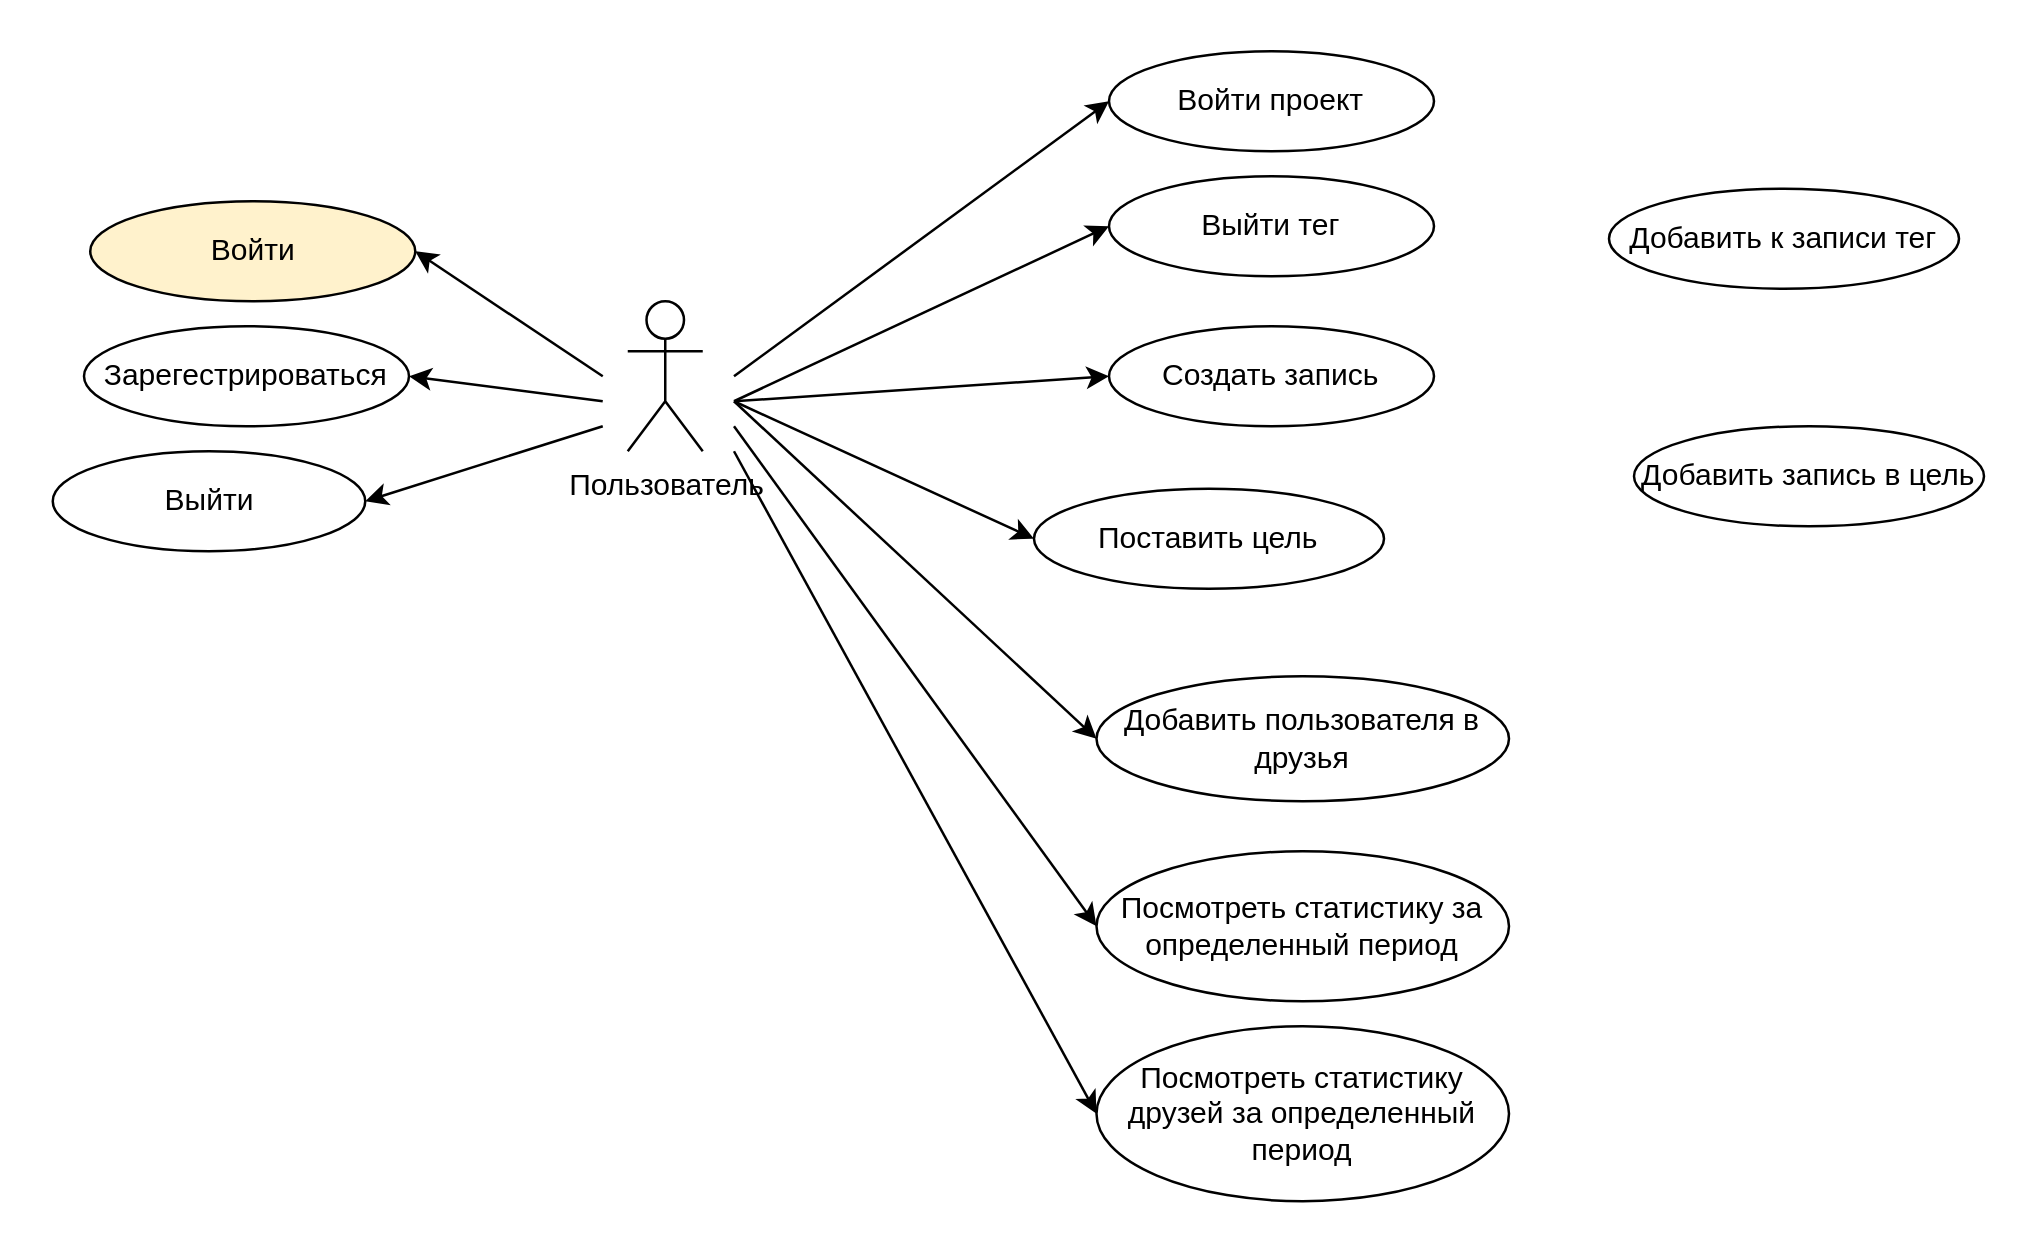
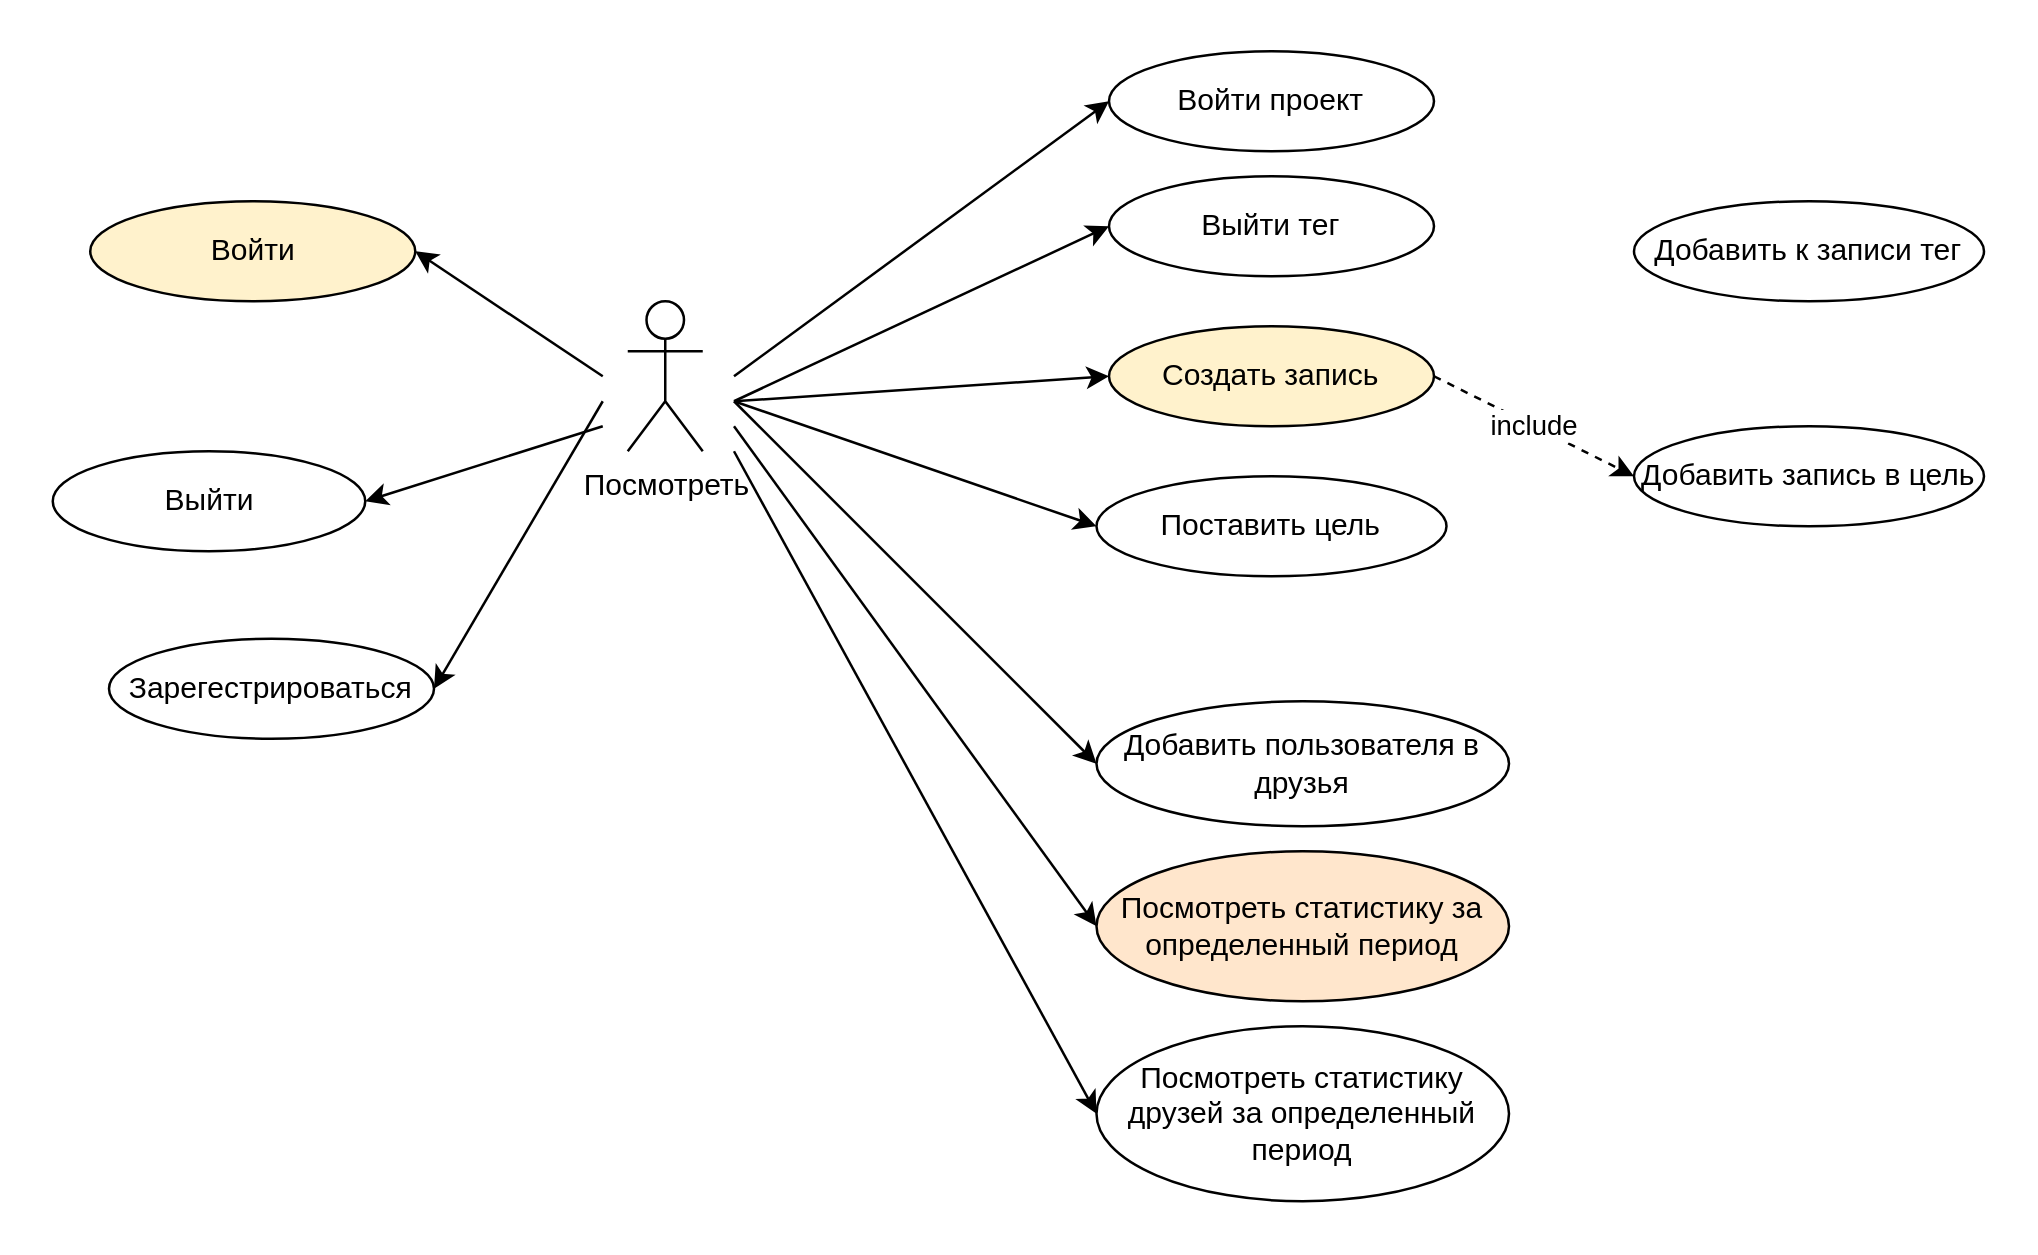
(1784, 239) -> (1809, 251)
(246, 376) -> (271, 689)
(1271, 376) -> (1271, 376)
none -> (1469, 394)
(668, 487) -> (668, 487)
(1209, 539) -> (1271, 526)
(1303, 739) -> (1303, 764)
(1303, 926) -> (1303, 926)
